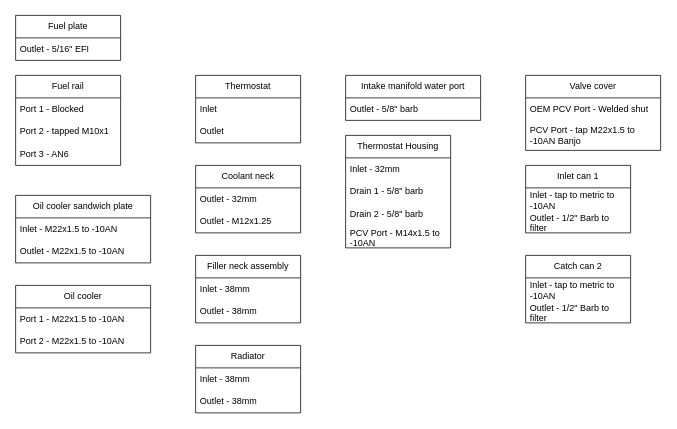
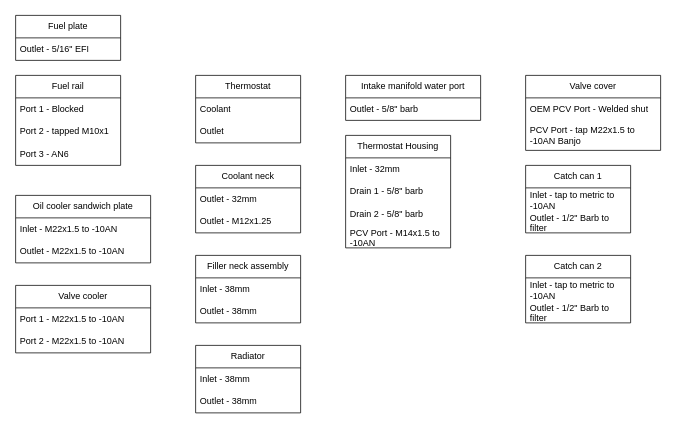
(211, 109) -> (216, 109)
(578, 177) -> (578, 177)
(83, 297) -> (83, 297)
